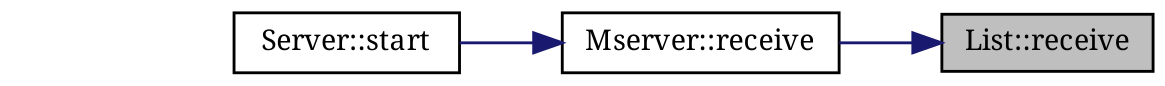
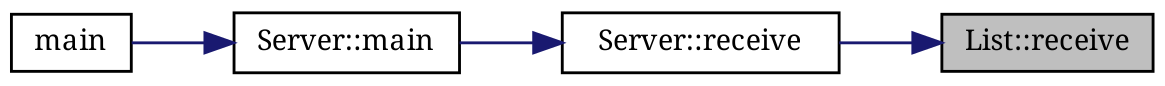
none -> (71, 43)
(347, 43) -> (347, 43)
(701, 43) -> (701, 43)
